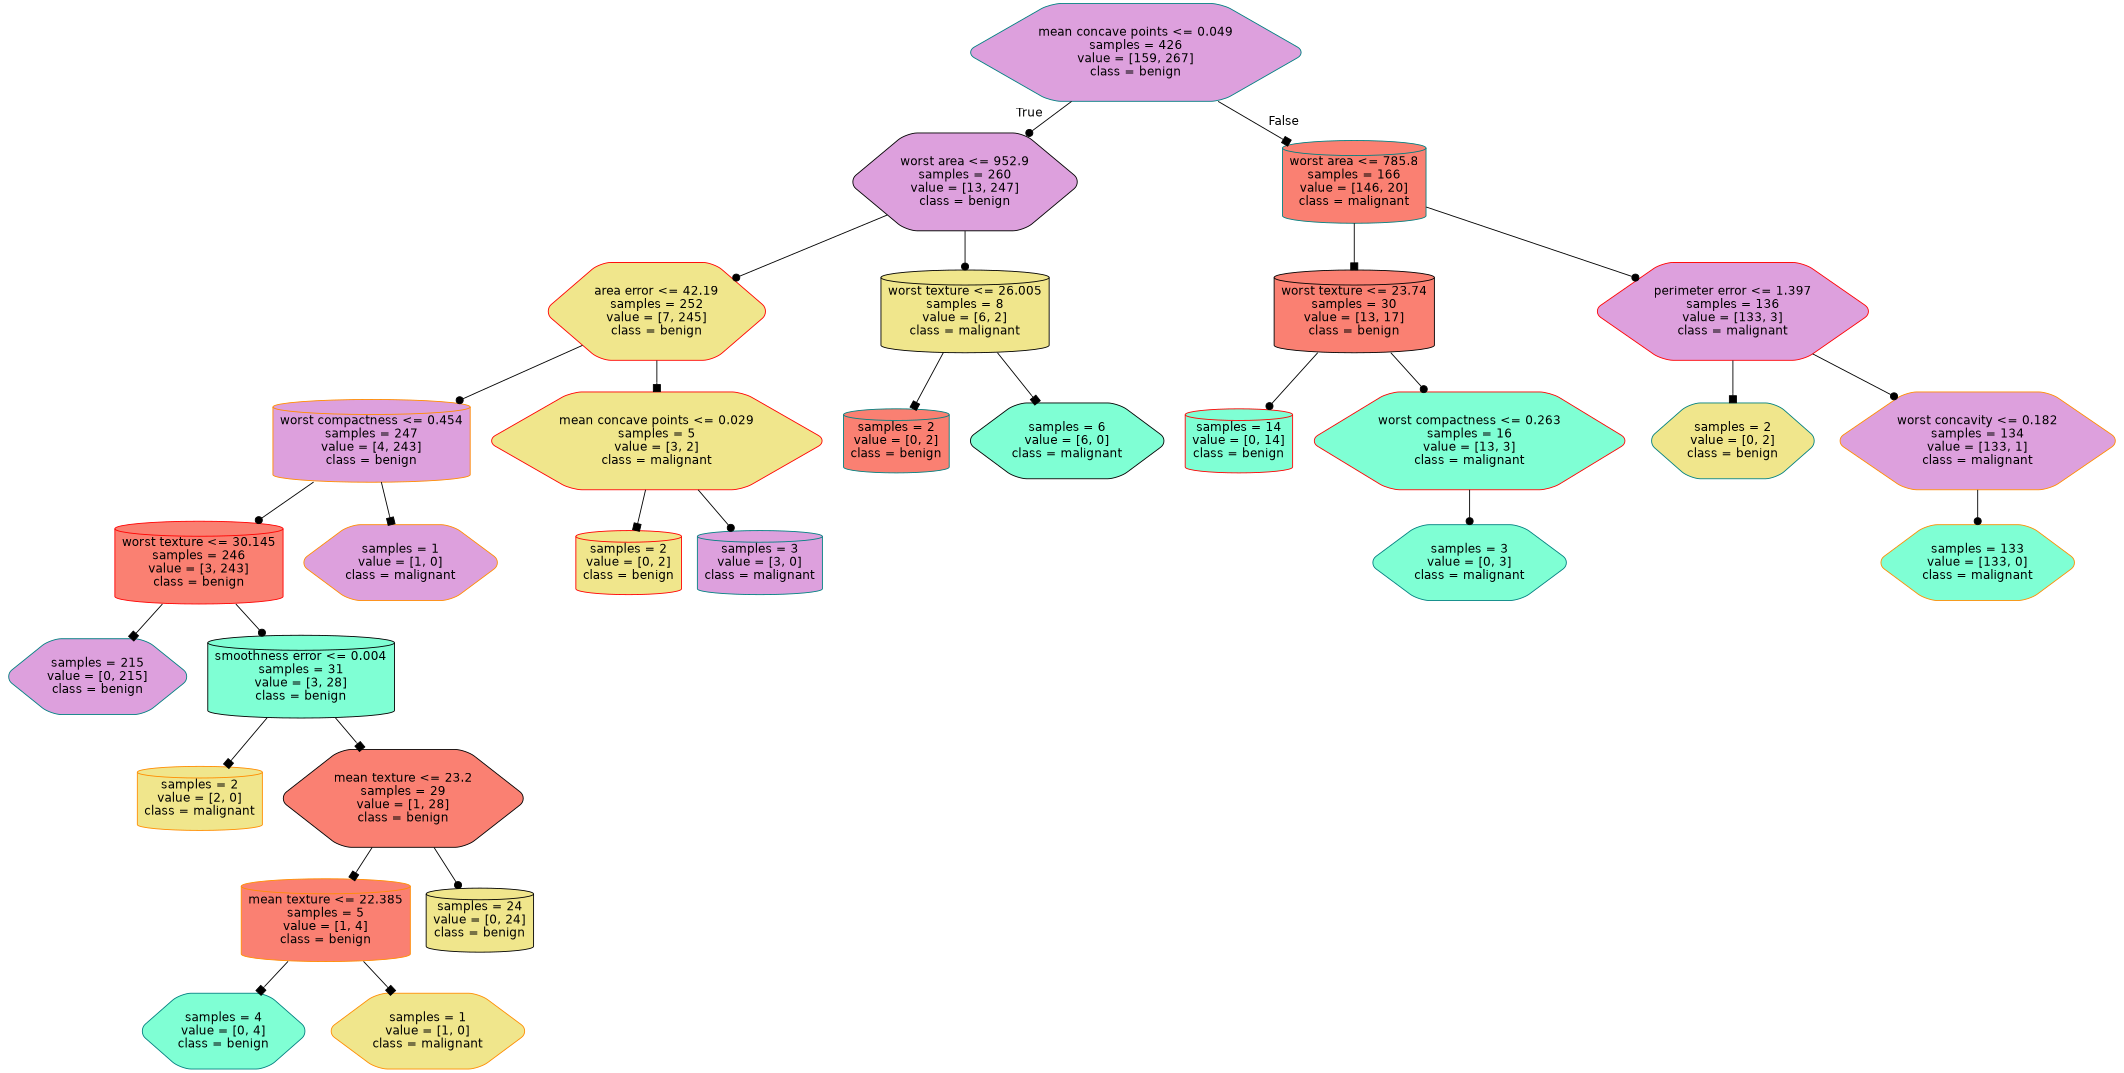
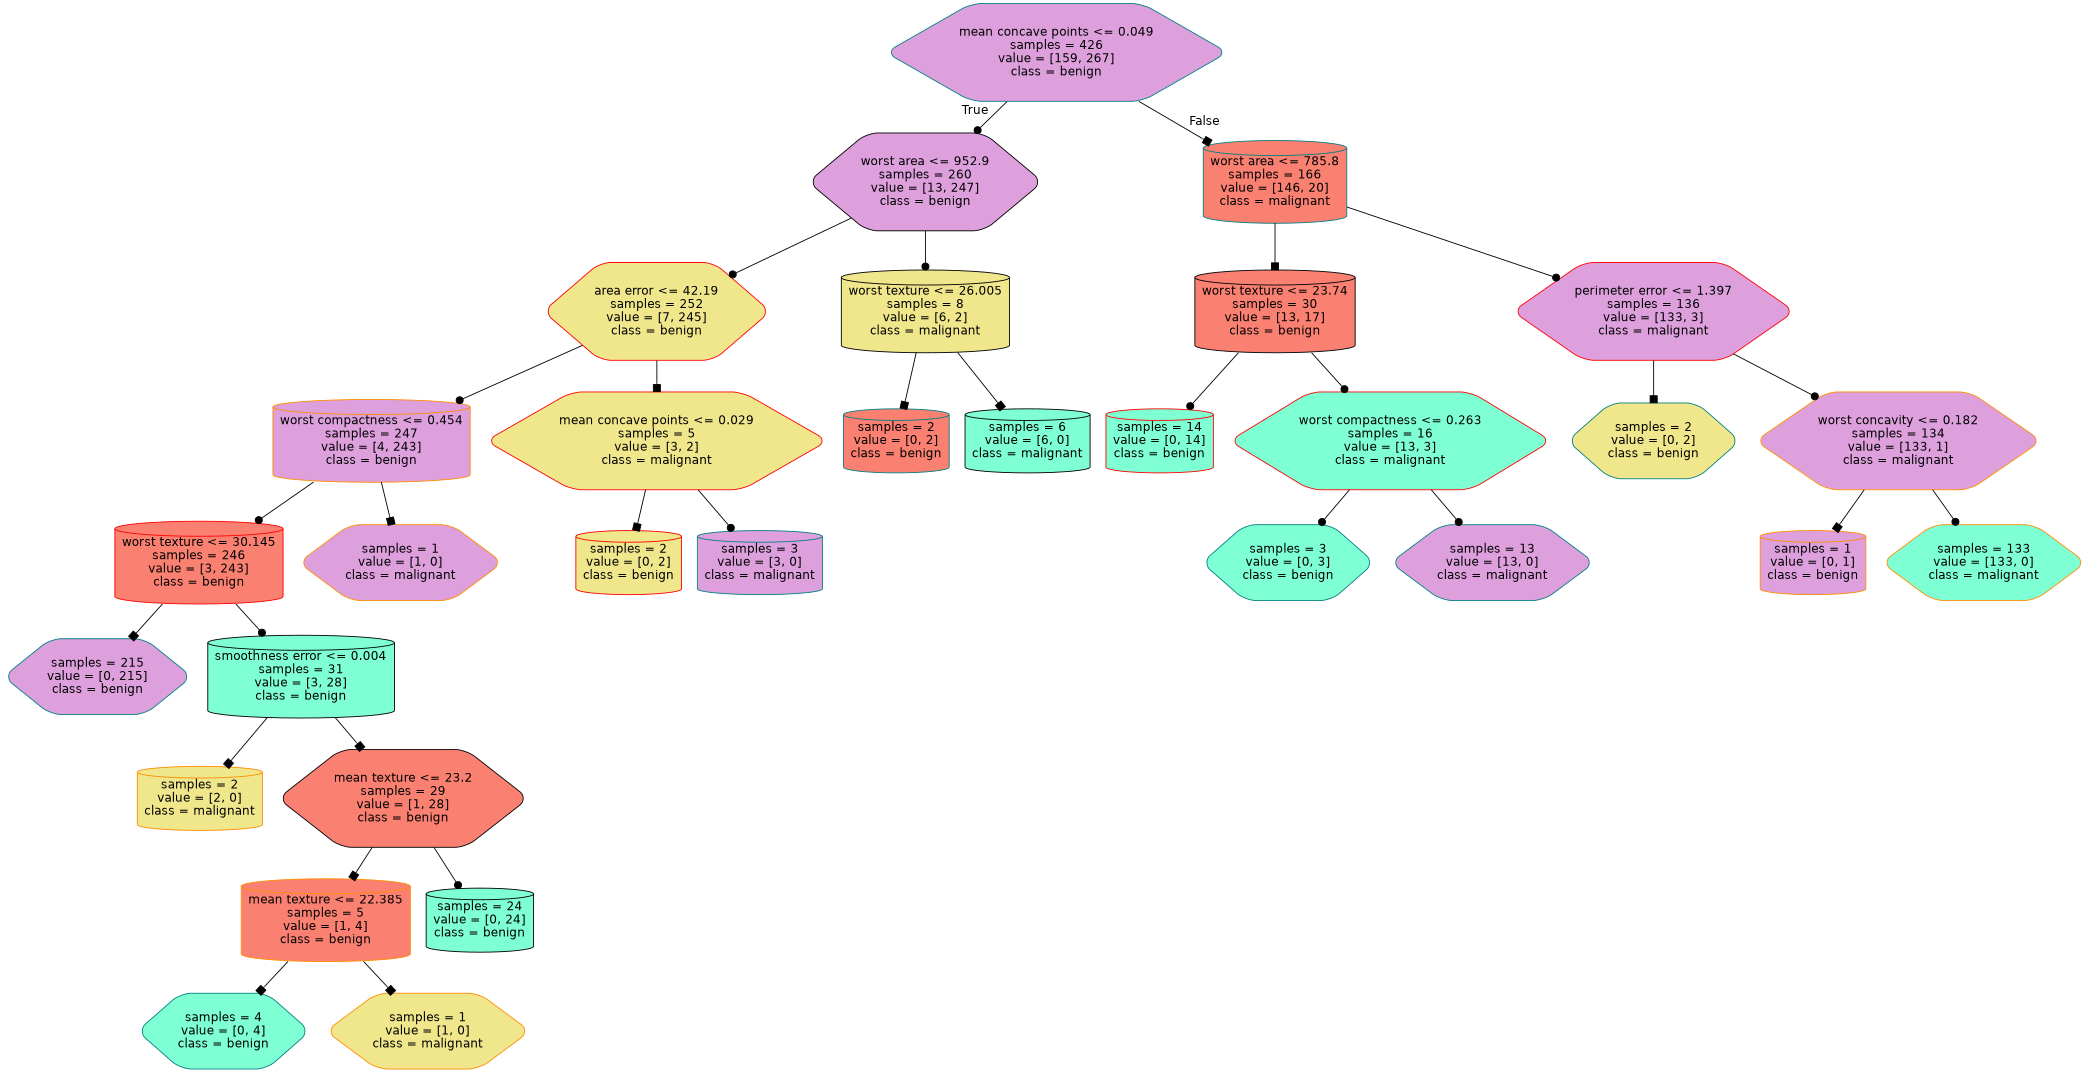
(1067, 441) -> (1028, 441)
(1470, 563) -> (1288, 563)
none -> (1493, 563)
none -> (1813, 563)
(480, 920) -> (480, 920)
